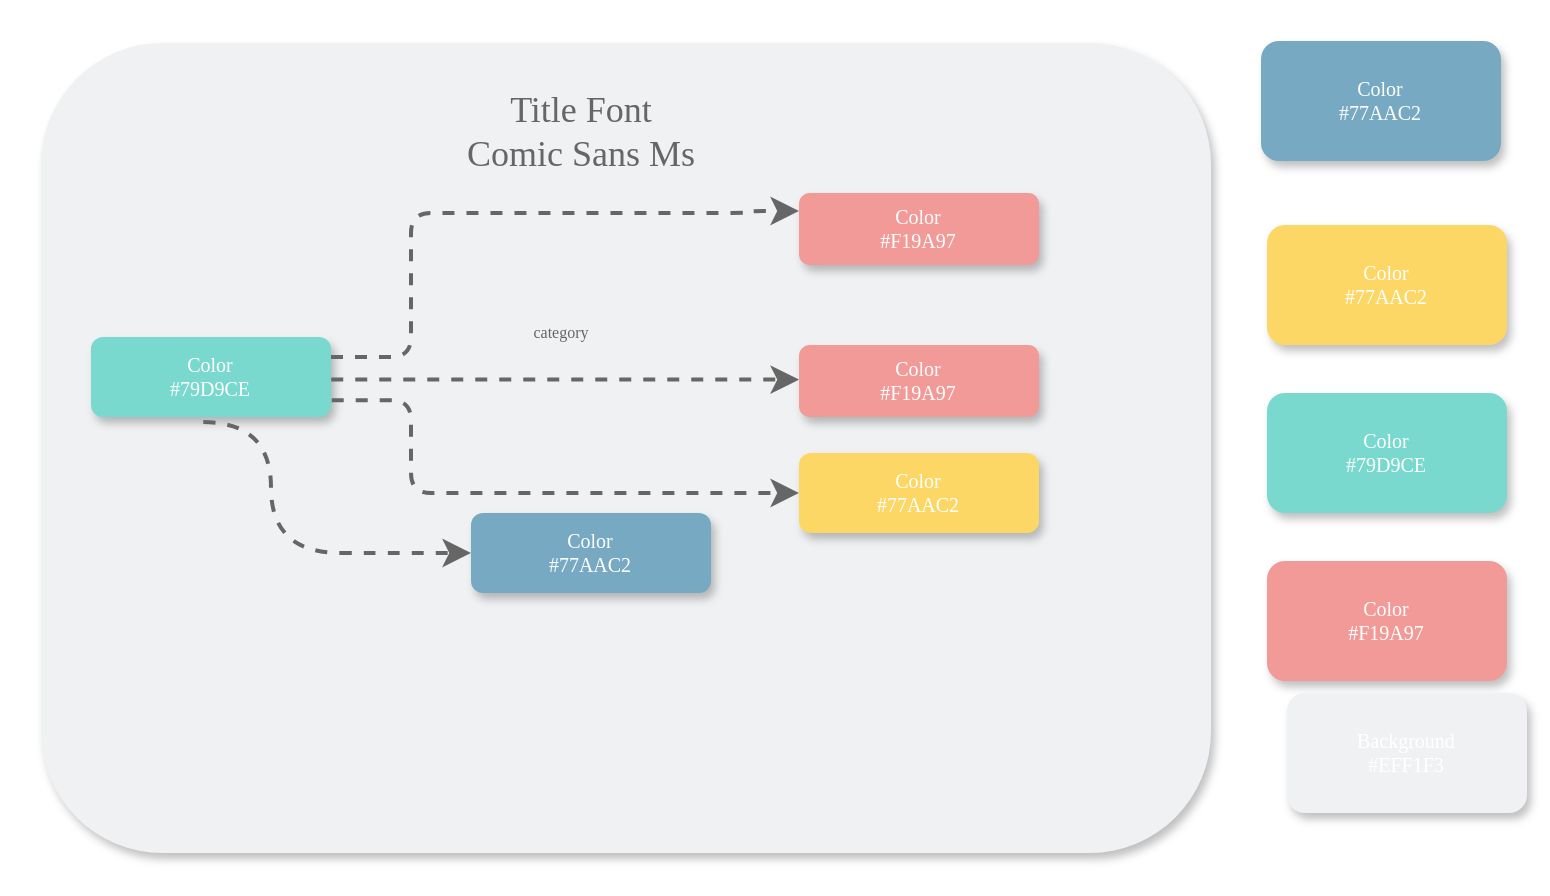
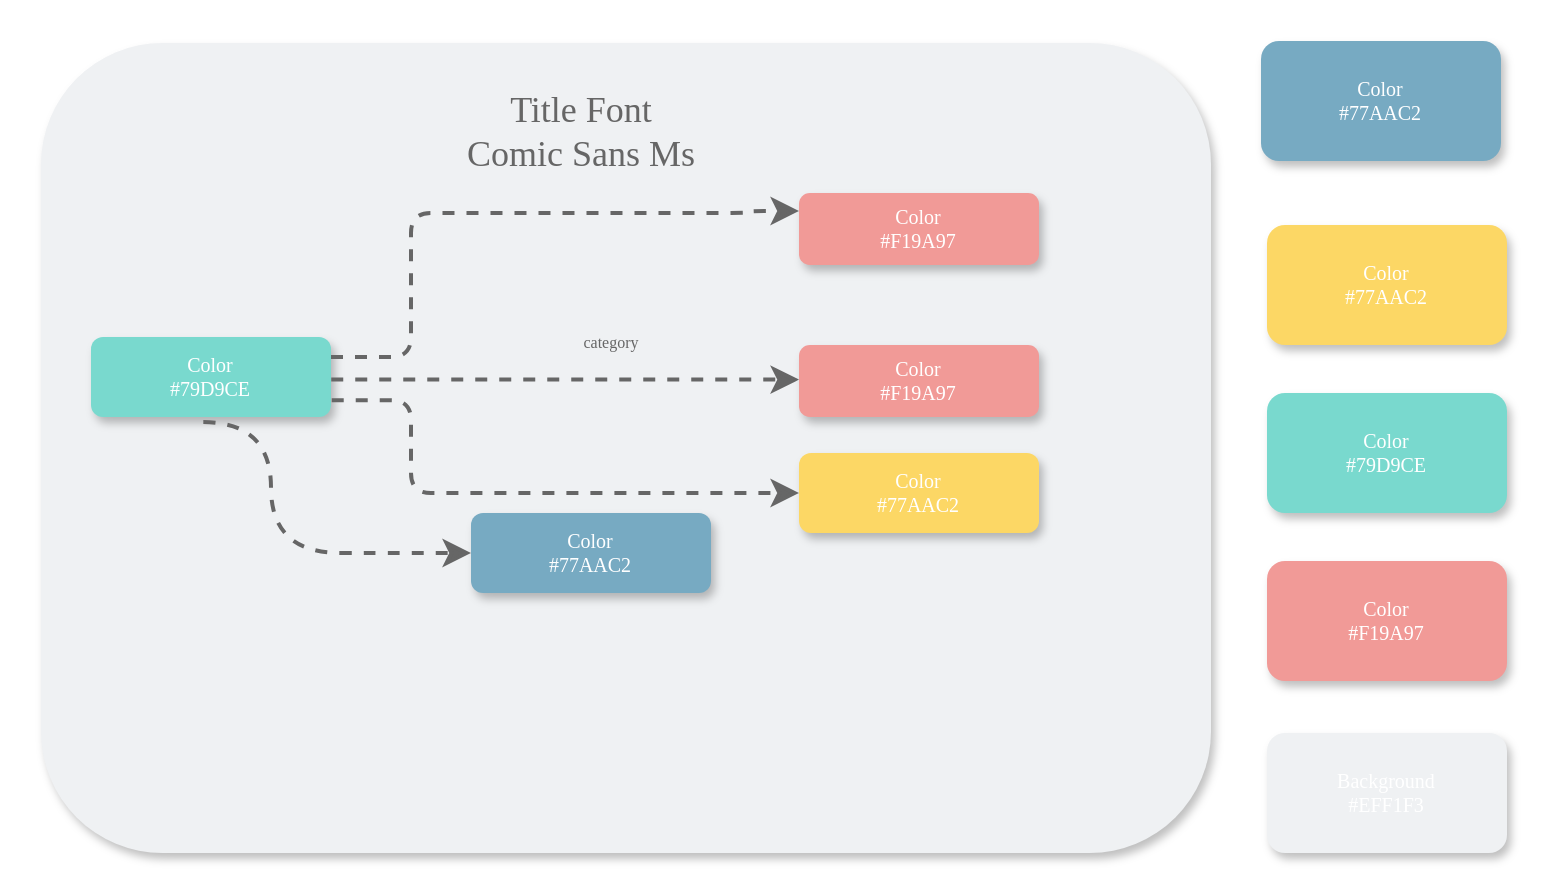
(561, 333) -> (611, 343)
(1407, 753) -> (1387, 793)
